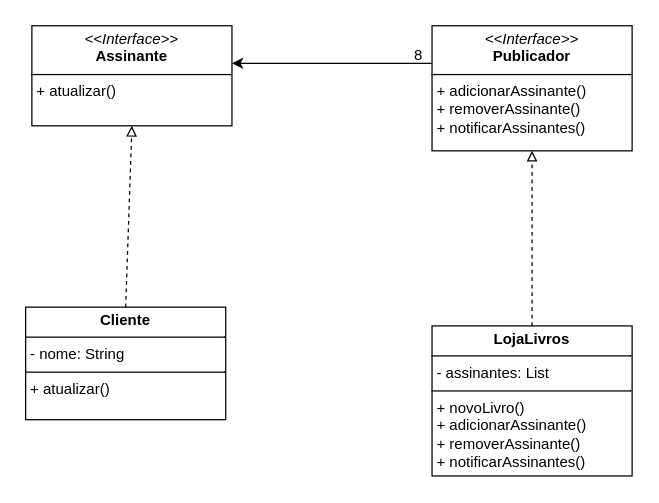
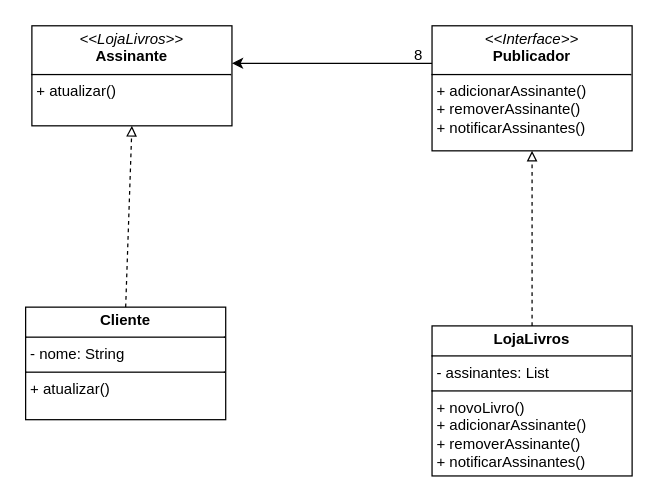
(86, 53) -> (89, 53)
